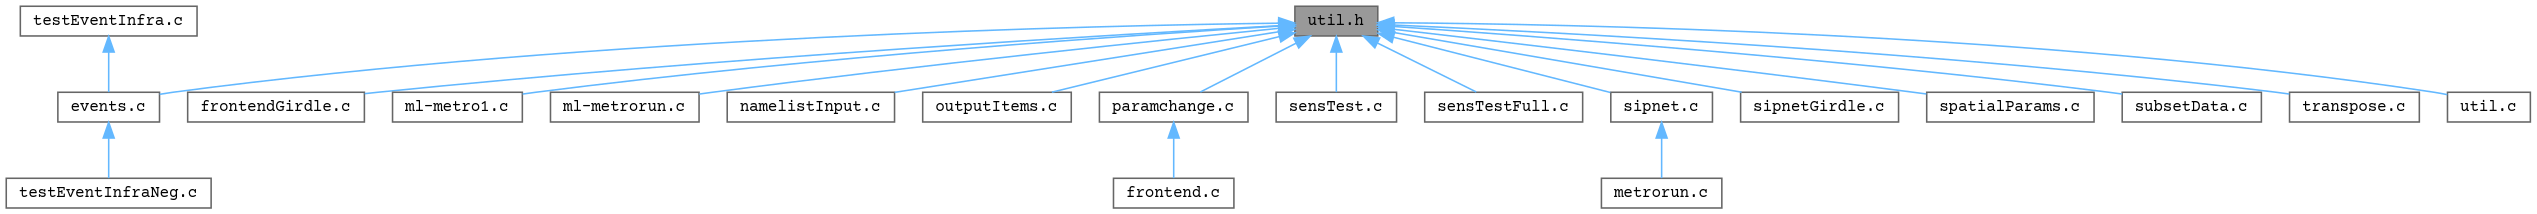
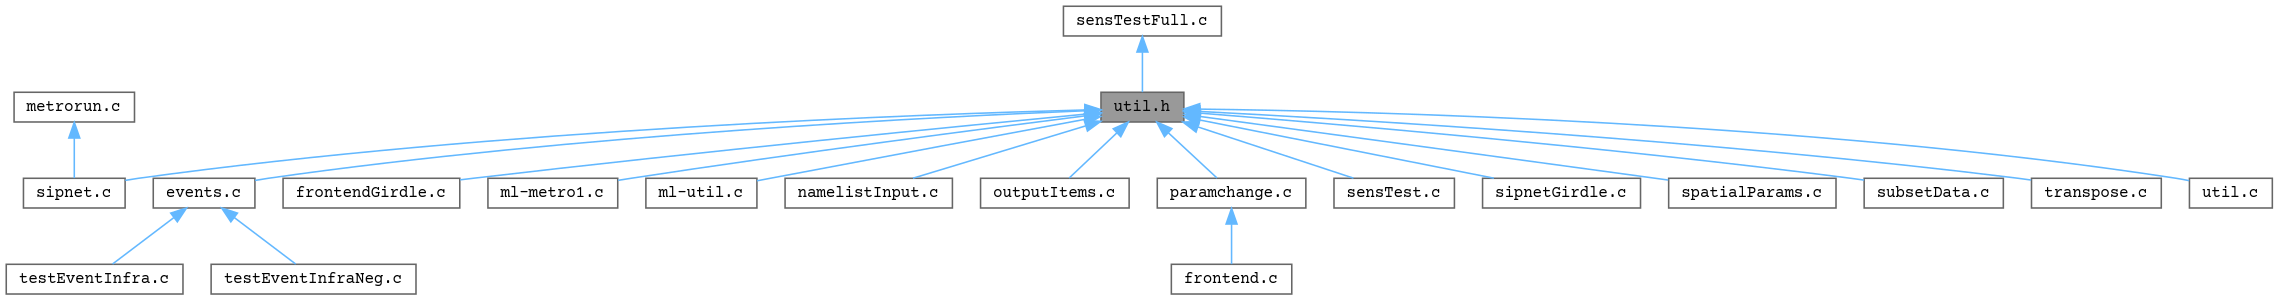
(1427, 68) -> (1142, 72)
(109, 72) -> (143, 241)
(625, 107) -> (701, 193)
(1662, 158) -> (74, 158)
